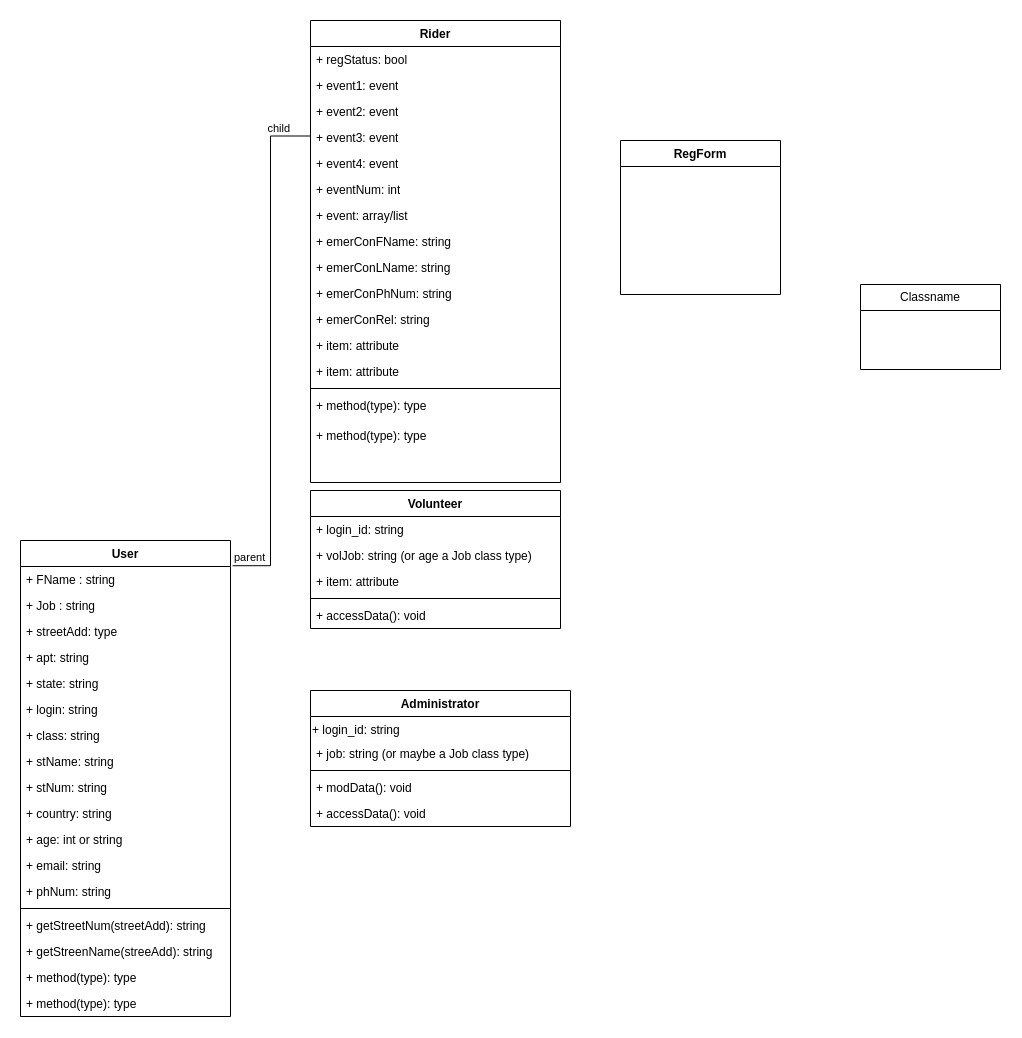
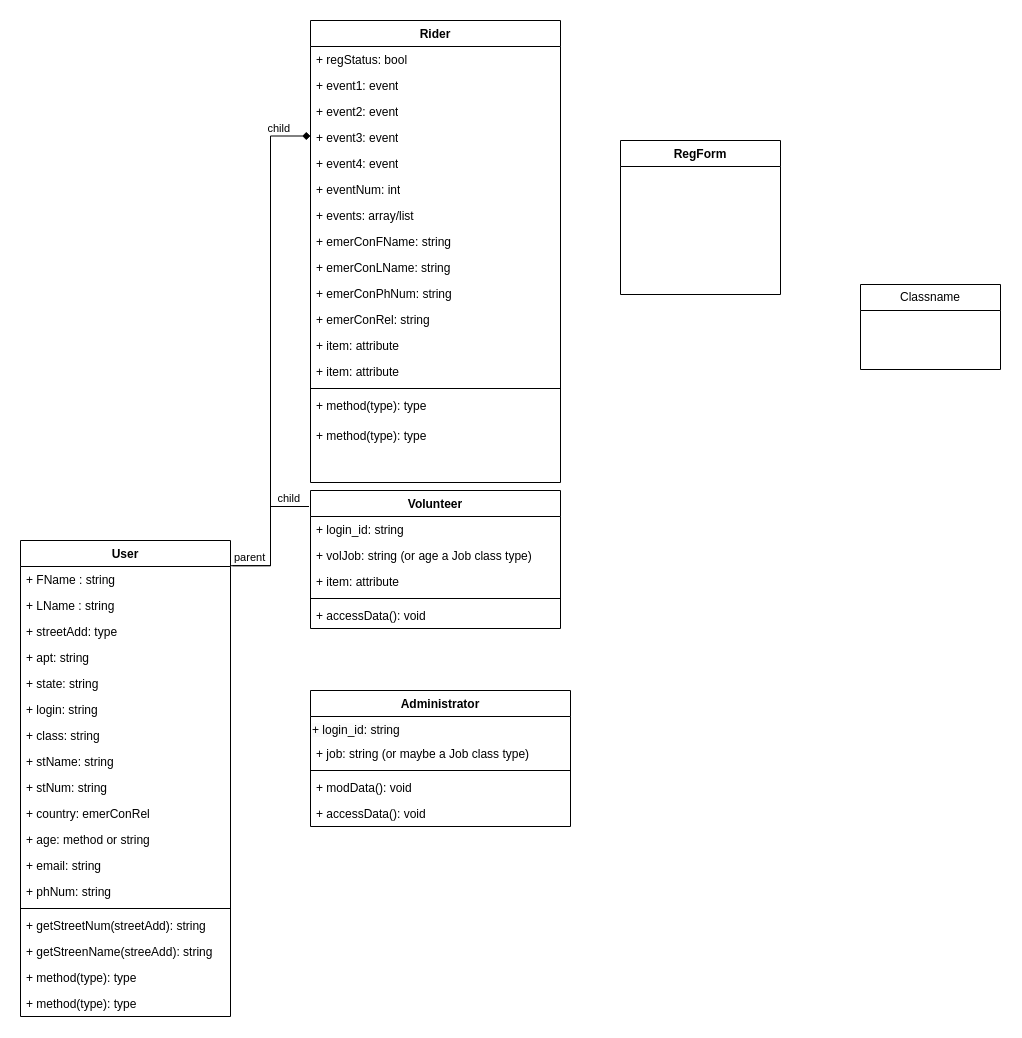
(305, 136) -> (302, 136)
(373, 217) -> (376, 217)
none -> (290, 507)
(67, 607) -> (74, 607)
(77, 815) -> (91, 815)
(83, 841) -> (94, 841)
